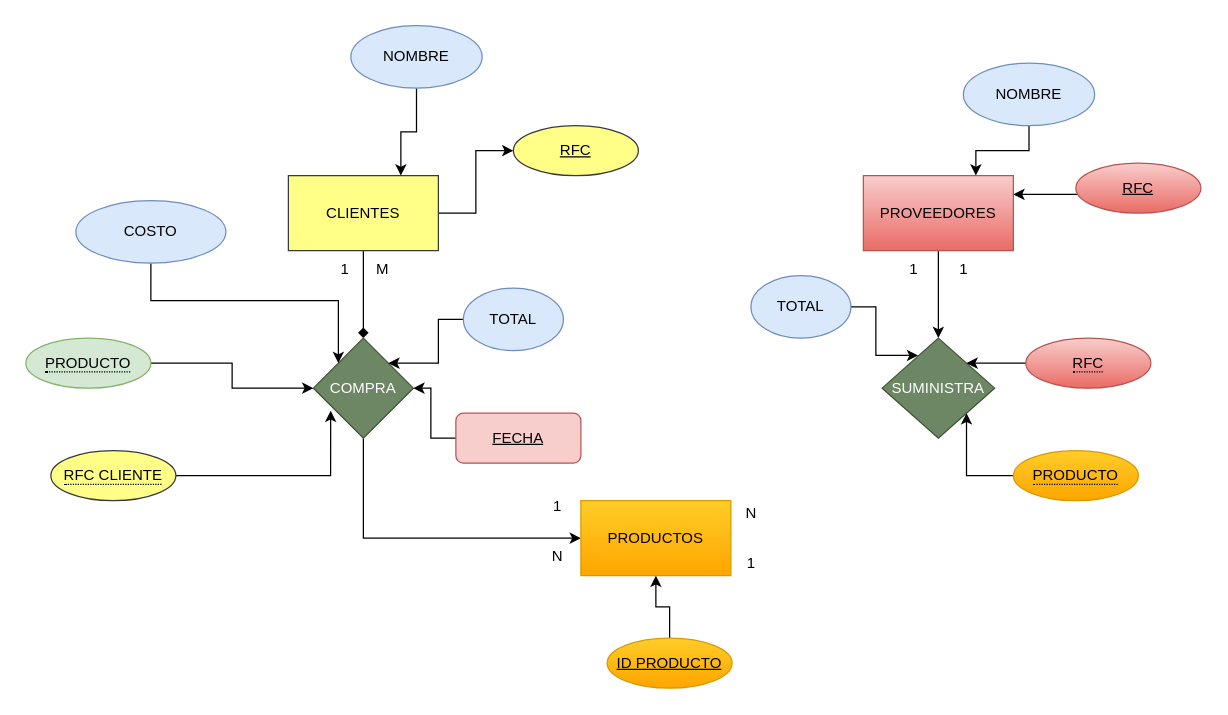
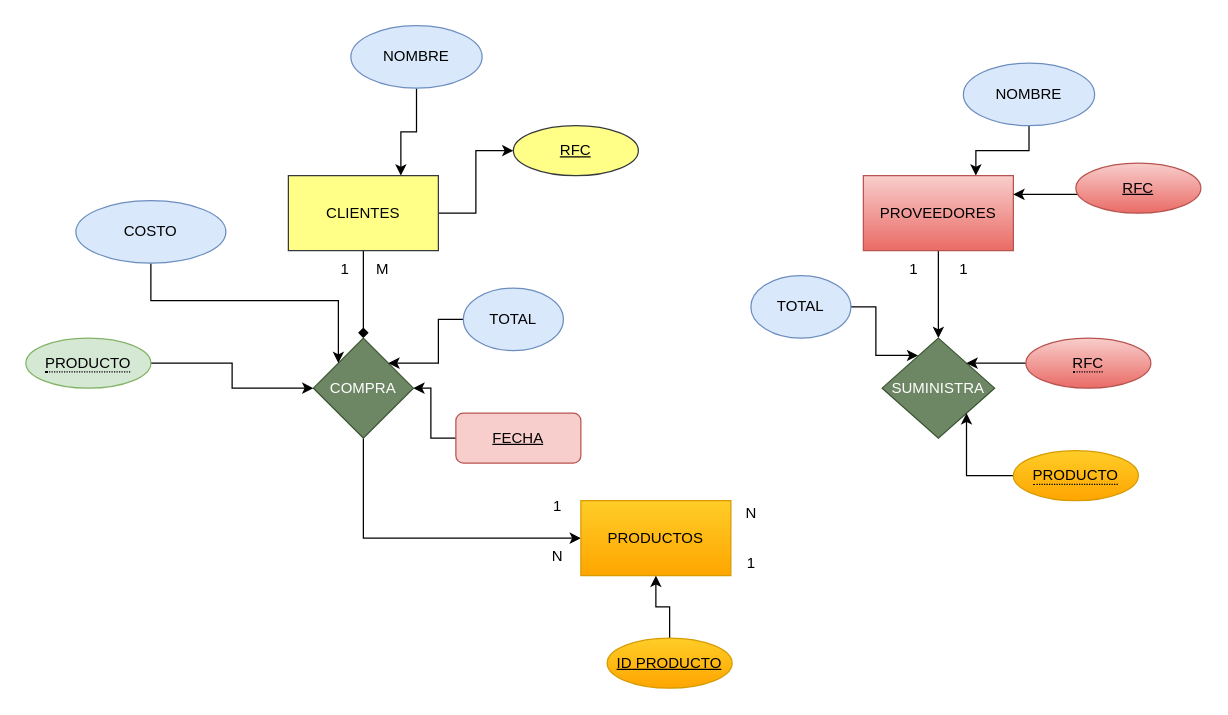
(113, 476) -> none
(281, 476) -> none
